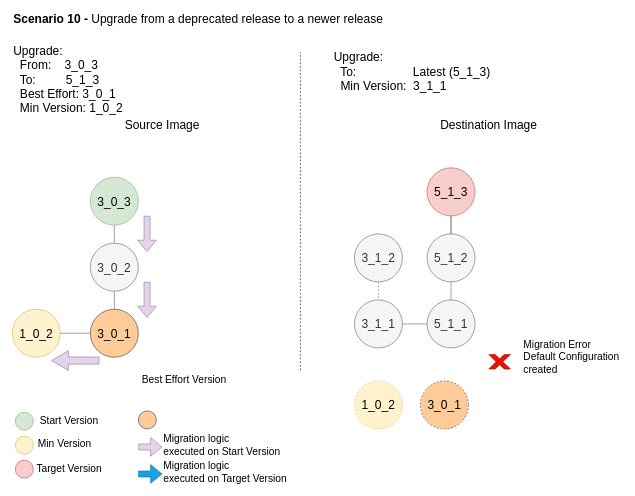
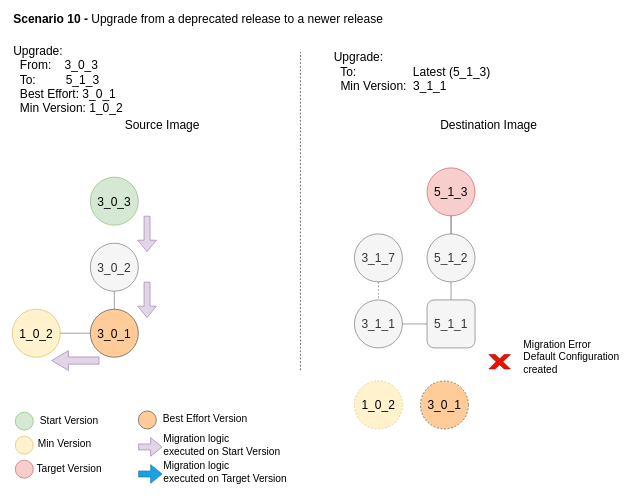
(114, 234) -> none
(378, 258) -> (378, 258)
(451, 324) -> (451, 324)
(184, 380) -> (205, 419)
